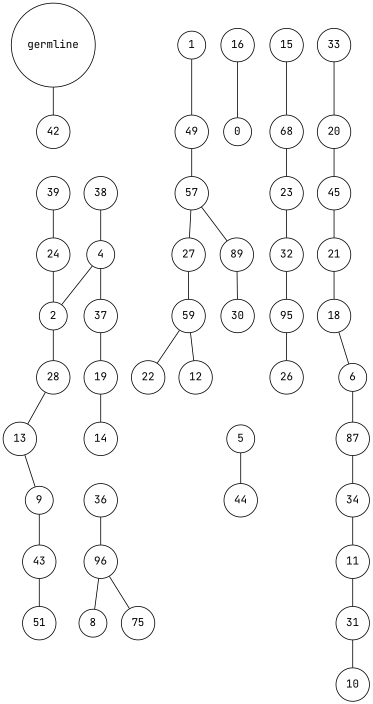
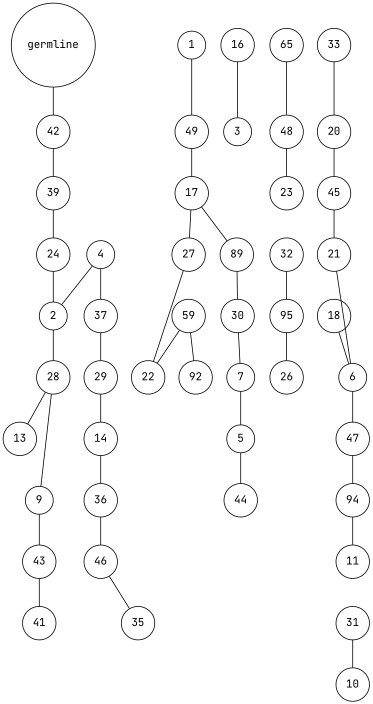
(287, 45) -> (287, 45)
(238, 132) -> (238, 132)
(287, 132) -> (287, 132)
none -> (53, 162)
(101, 193) -> none
(192, 193) -> (192, 193)
(287, 224) -> none
(189, 285) -> (168, 316)
(334, 285) -> (344, 317)
(101, 377) -> (101, 377)
(196, 377) -> (196, 377)
none -> (241, 377)
(353, 439) -> (353, 439)
none -> (101, 470)
(30, 471) -> (46, 440)
(353, 500) -> (353, 500)
(101, 562) -> (101, 562)
(353, 592) -> none
(39, 623) -> (39, 623)
(93, 623) -> none
(138, 623) -> (138, 623)
